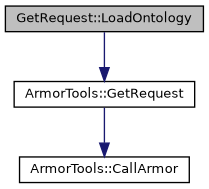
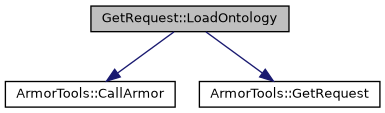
(104, 125) -> (146, 52)
